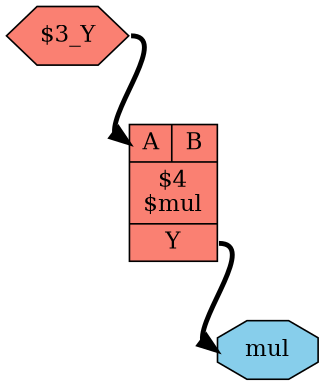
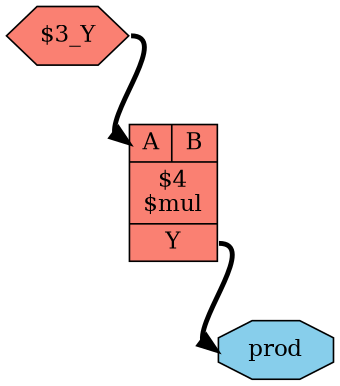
(268, 350) -> (276, 350)
